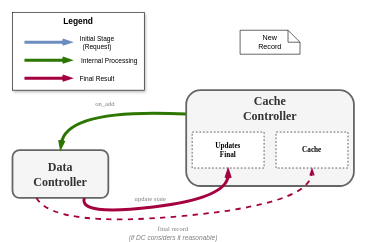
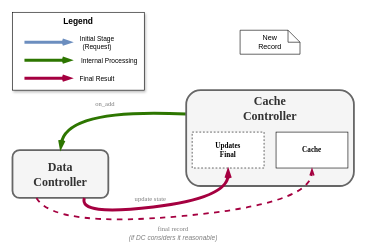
(312, 150) -> (312, 150)
